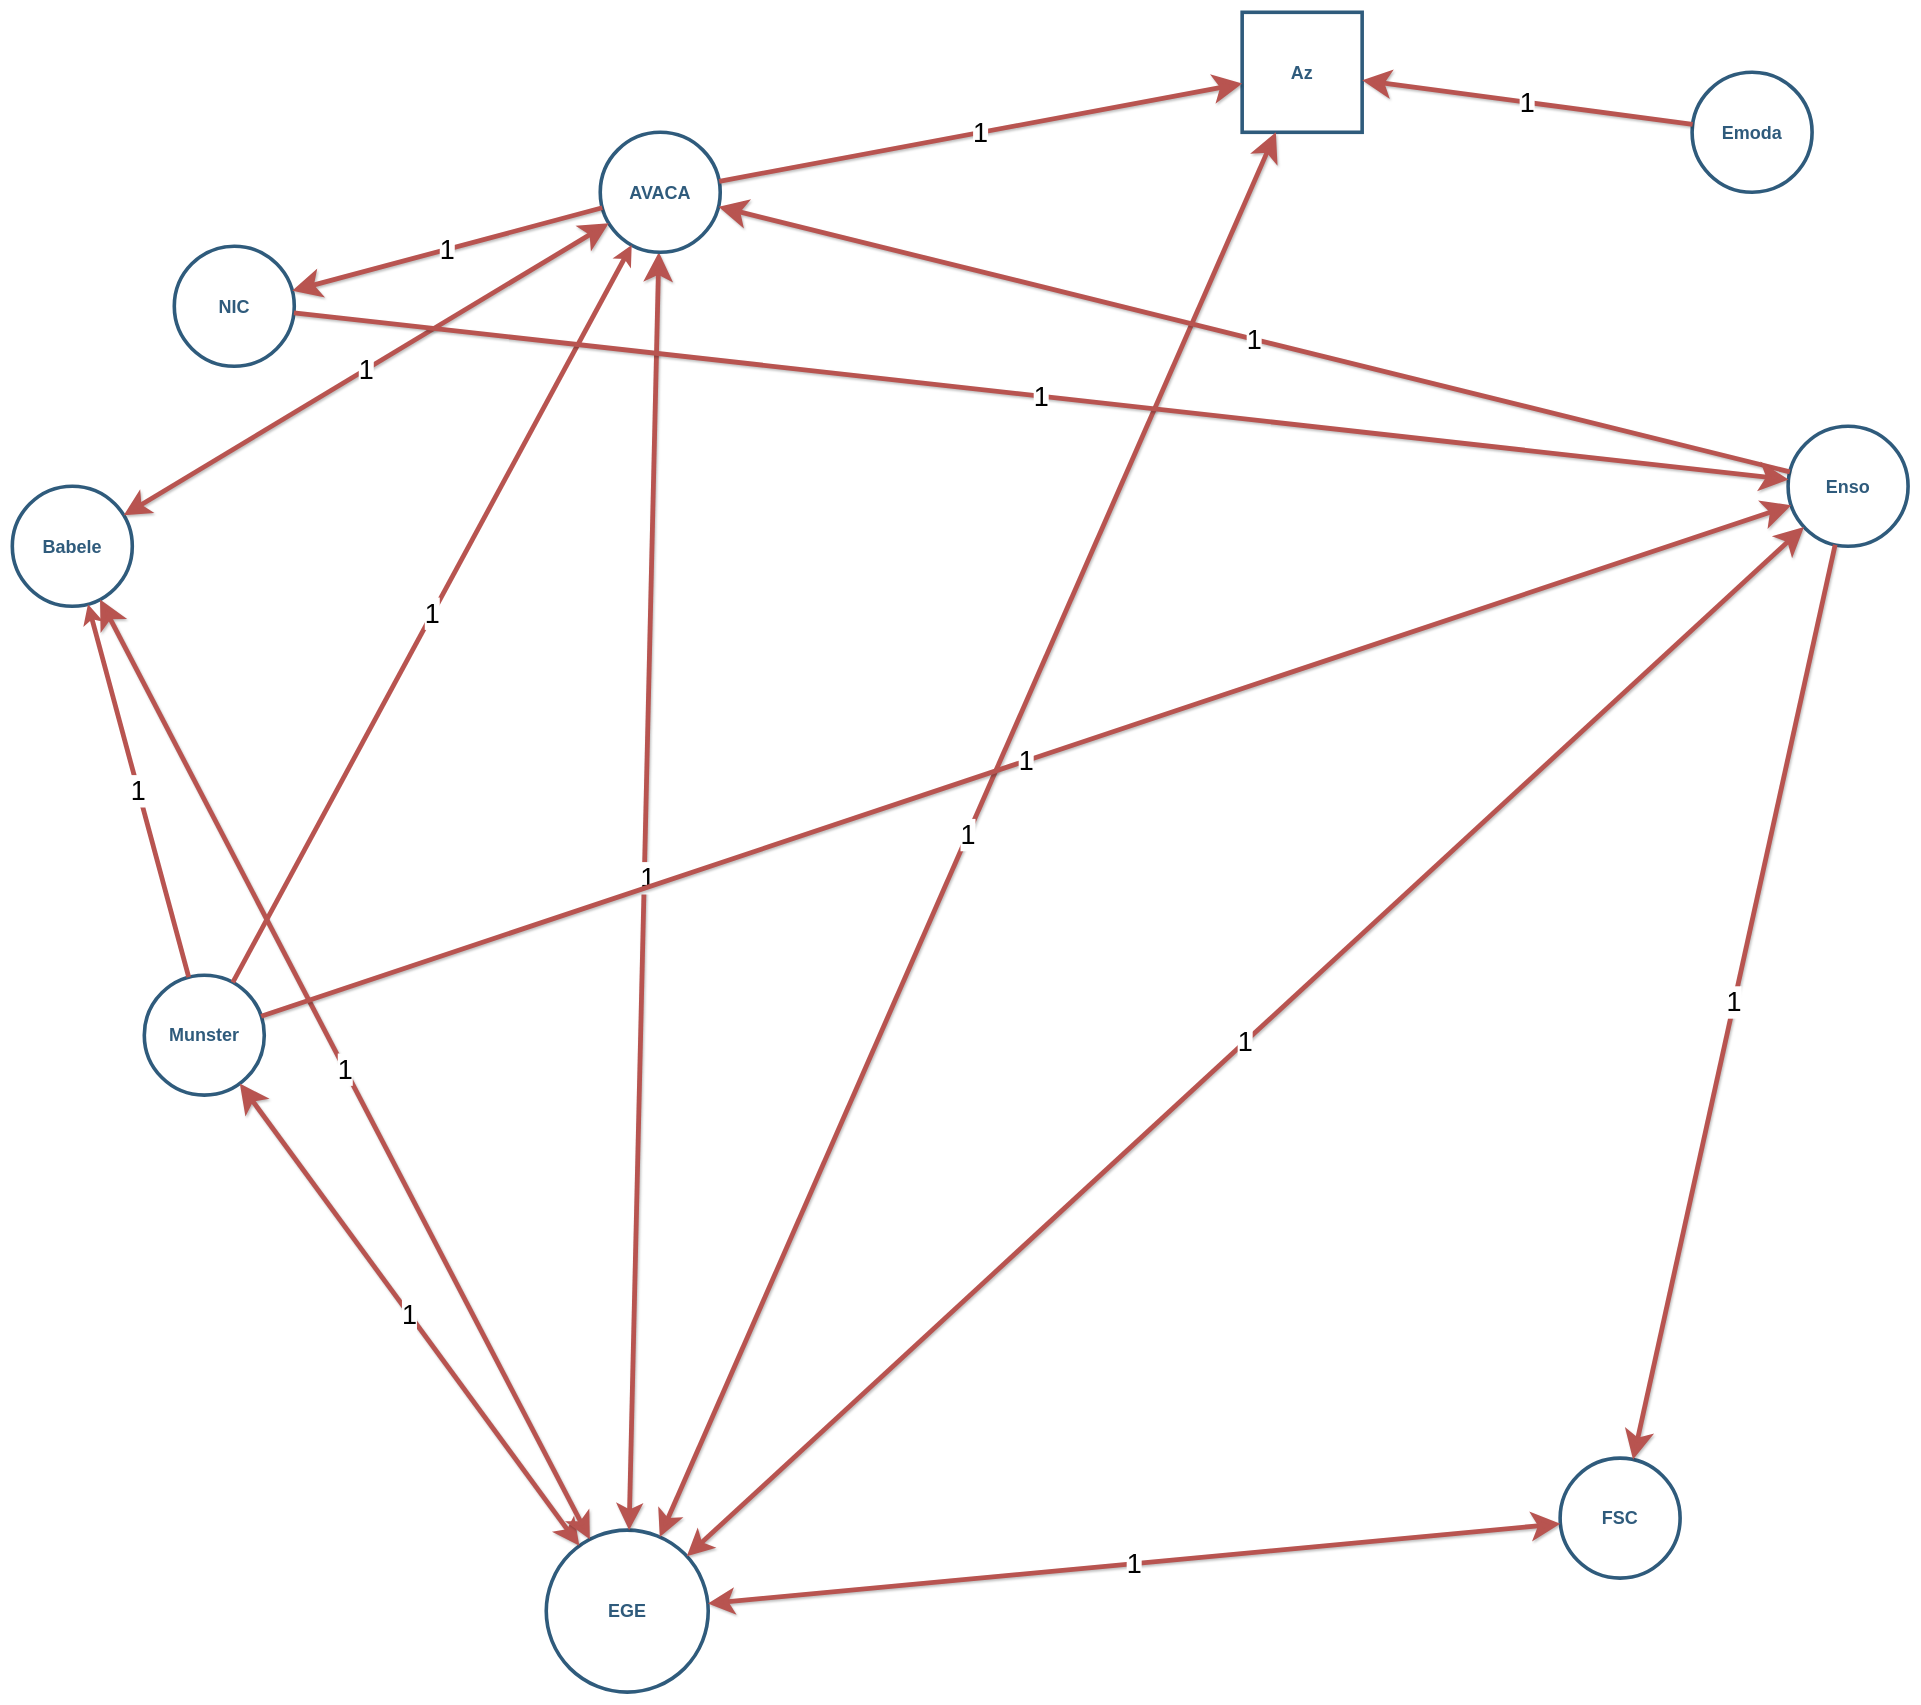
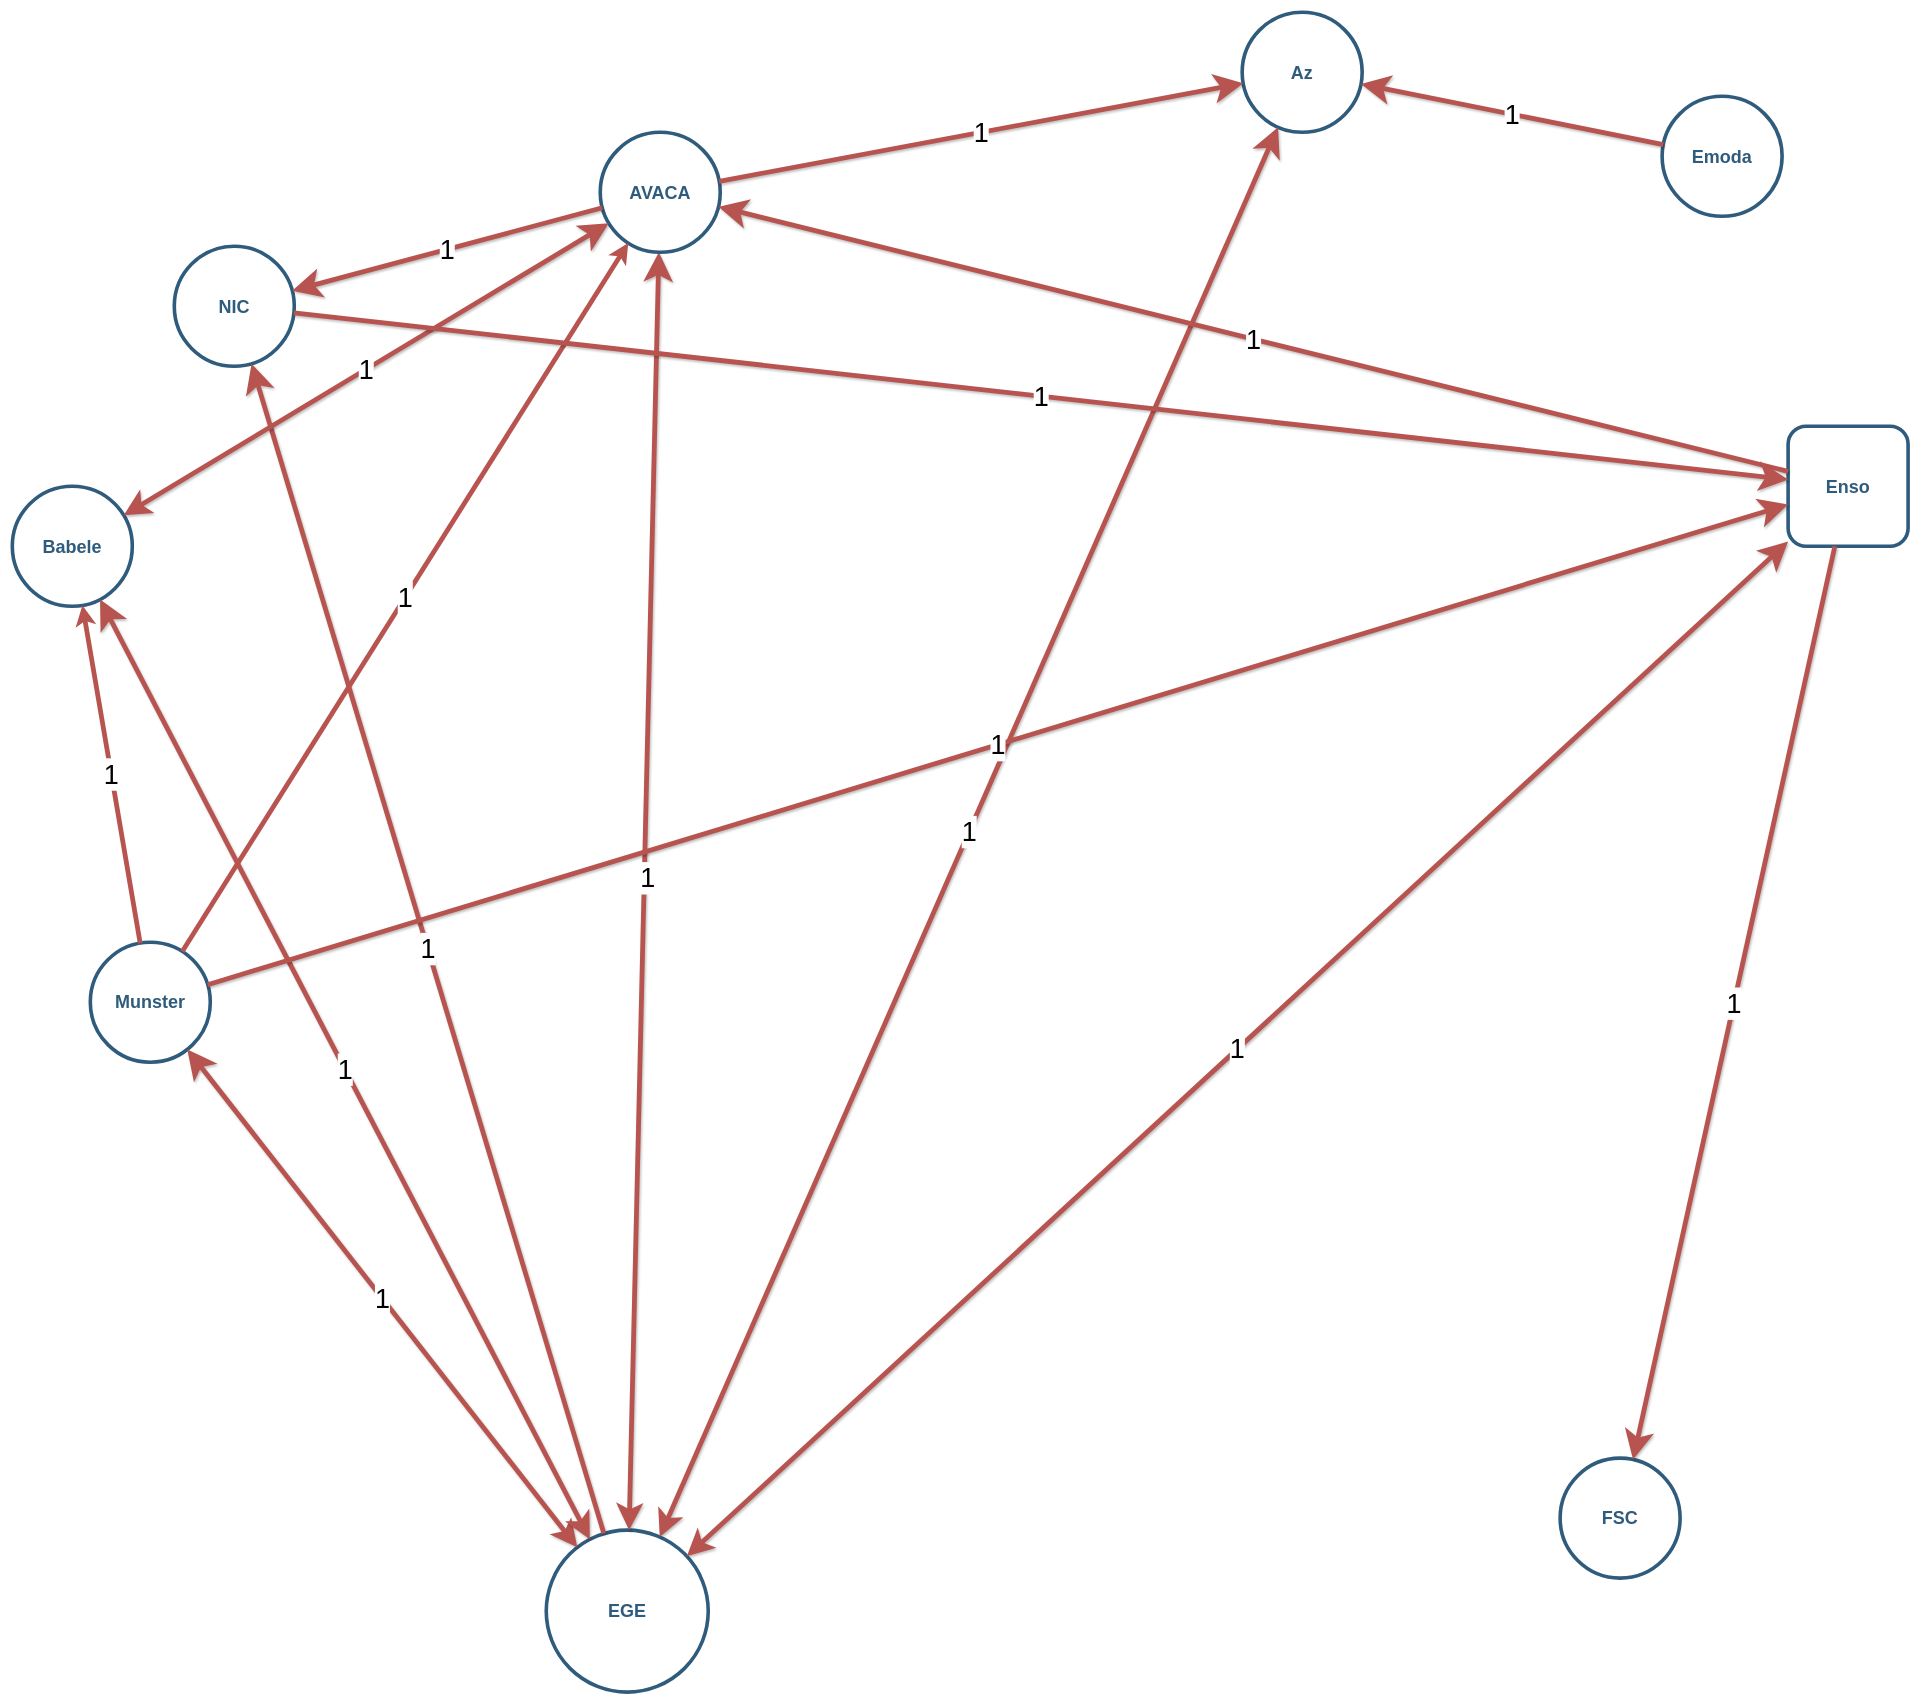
(1302, 72) -> (1302, 72)
(1752, 132) -> (1722, 156)
(1848, 486) -> (1848, 486)
none -> (431, 958)
(204, 1035) -> (150, 1002)
(1133, 1564) -> none
